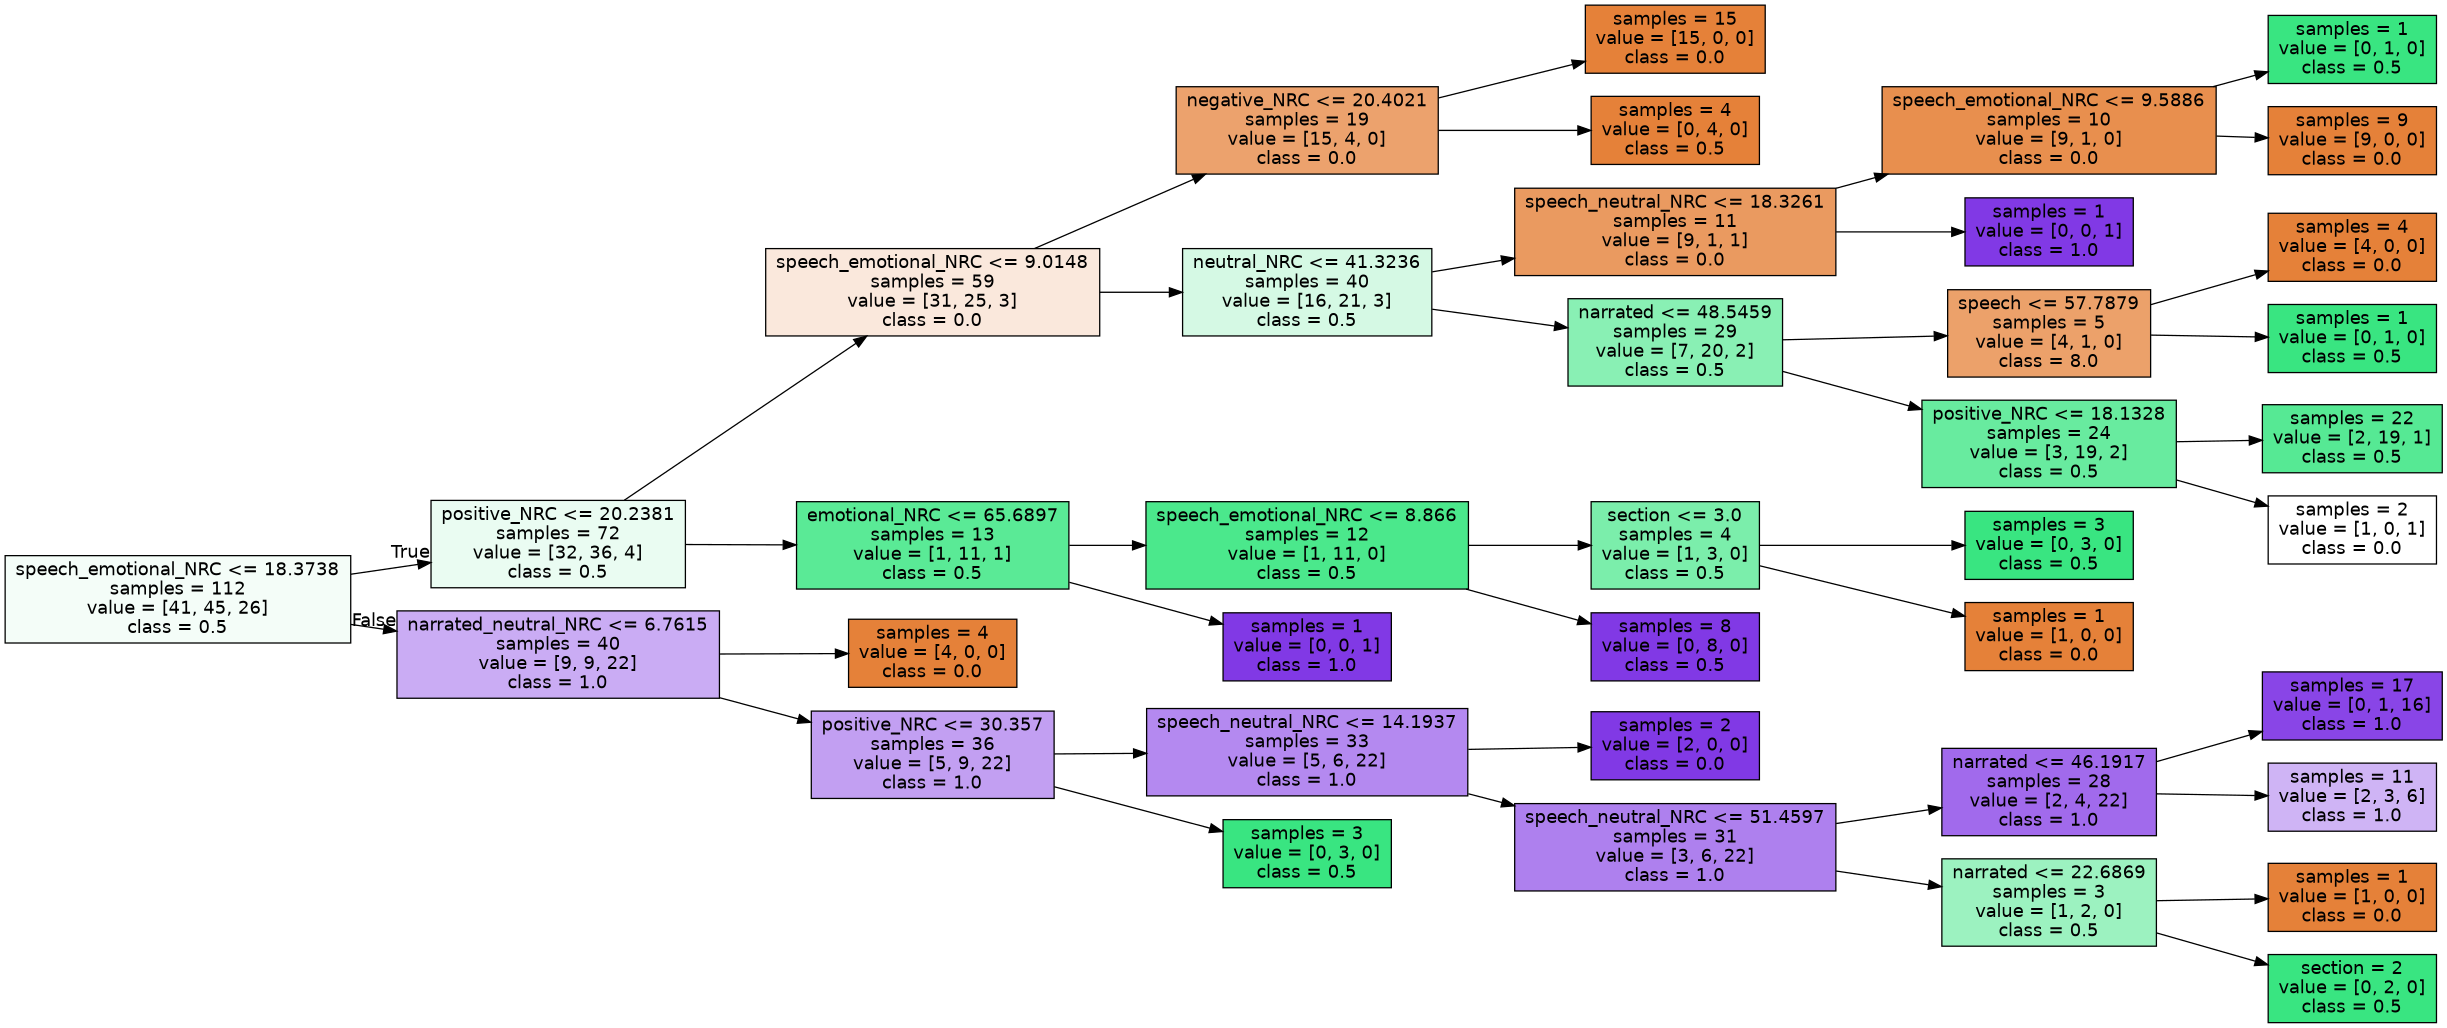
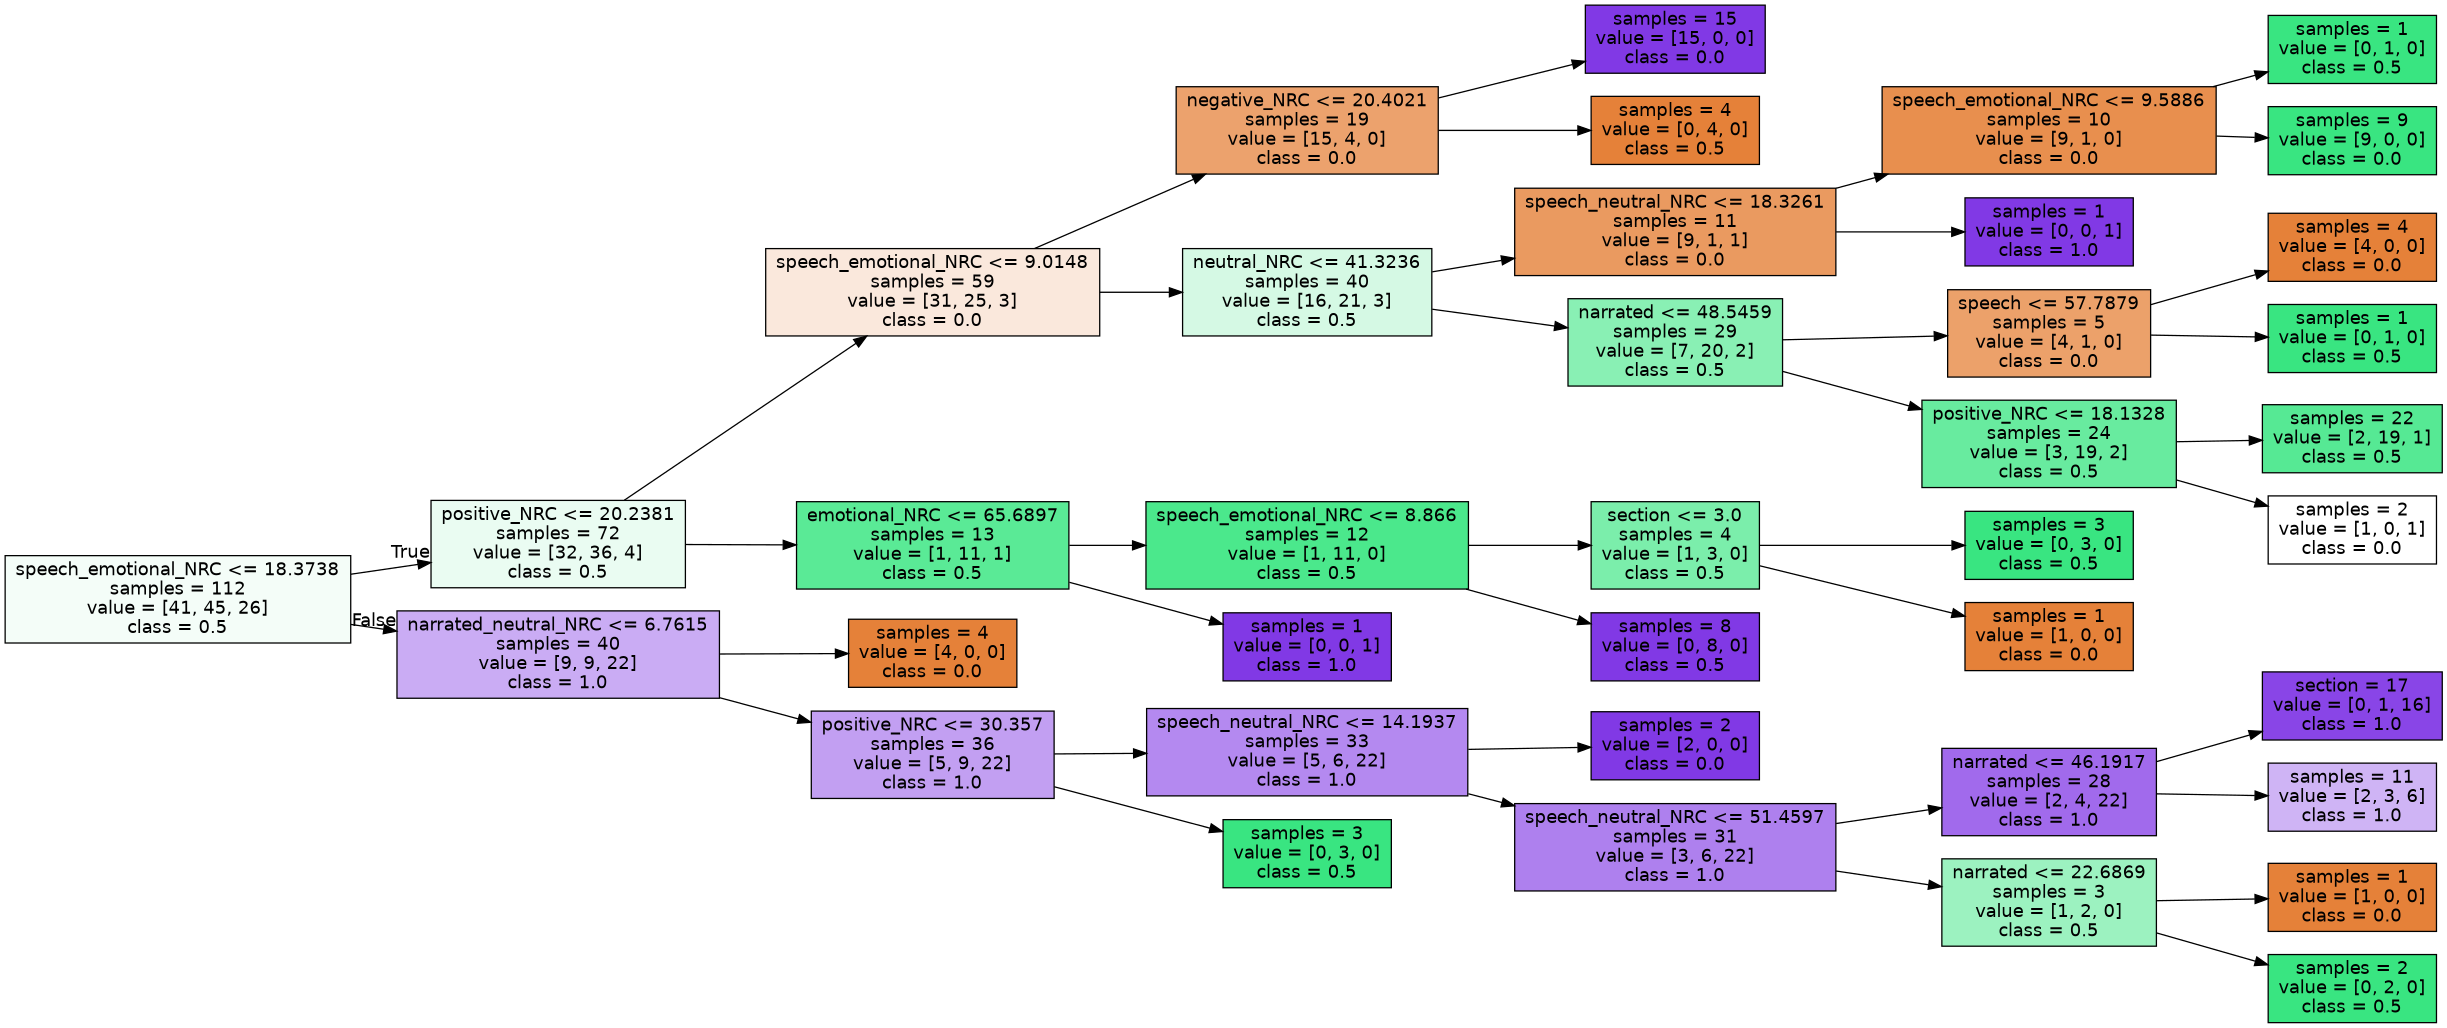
(1675, 39) -> (1675, 39)
(2352, 141) -> (2352, 141)
(2049, 333) -> (2049, 333)
(2352, 706) -> (2352, 706)
(2352, 989) -> (2352, 989)
